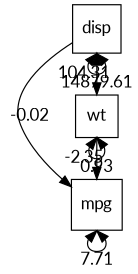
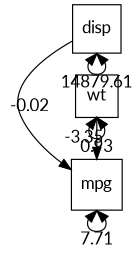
(97, 74) -> none
(84, 158) -> (84, 138)
